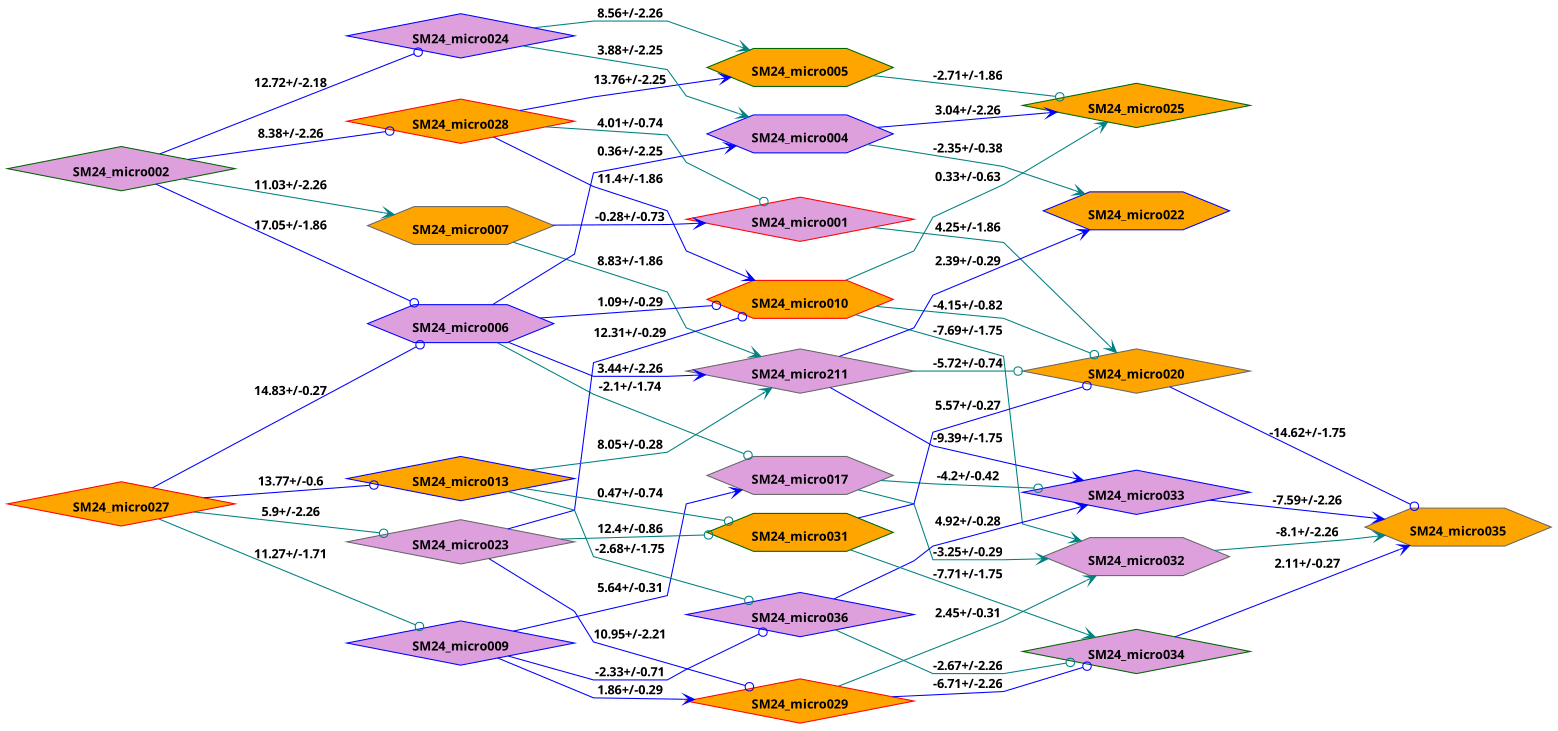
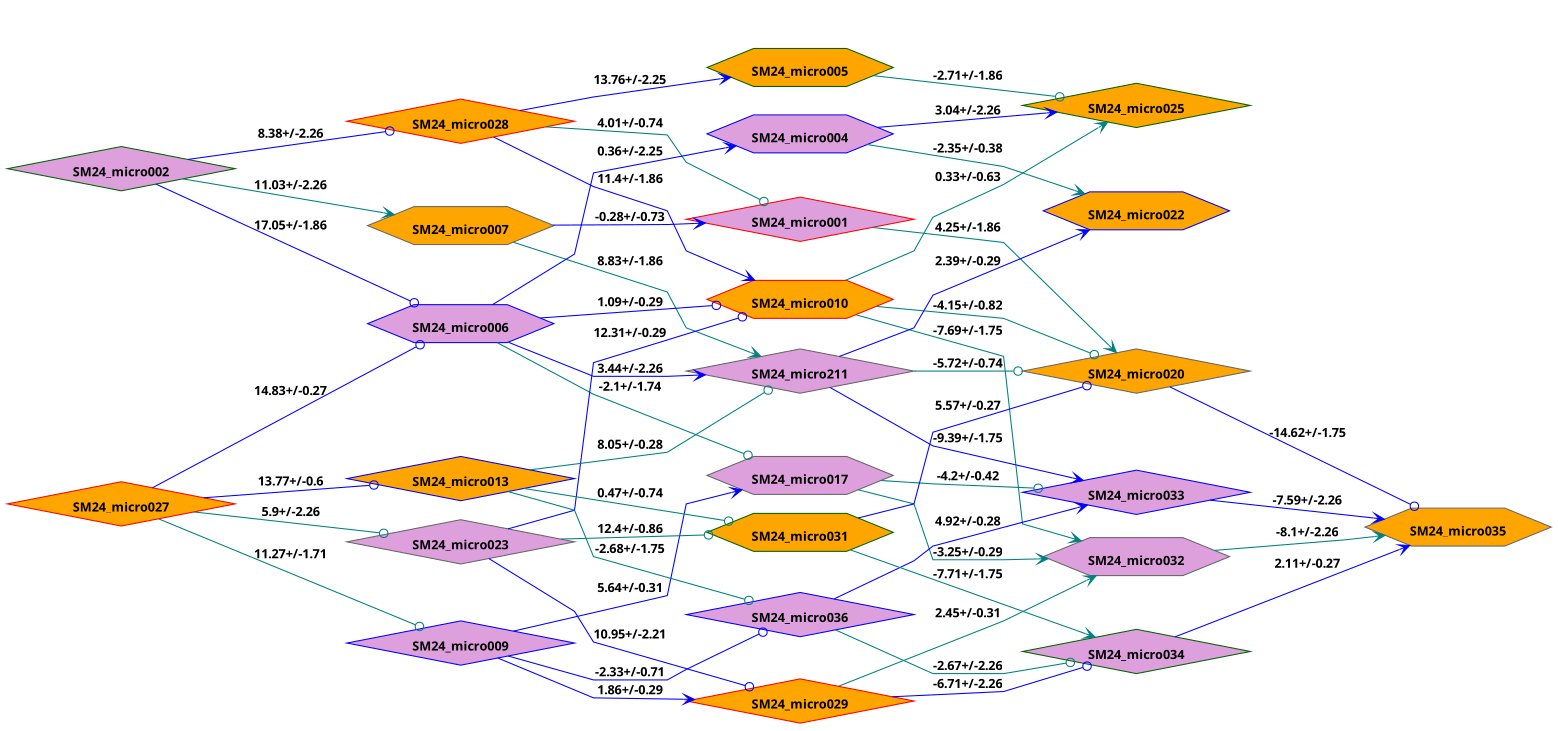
(461, 36) -> none
(655, 454) -> (655, 454)
